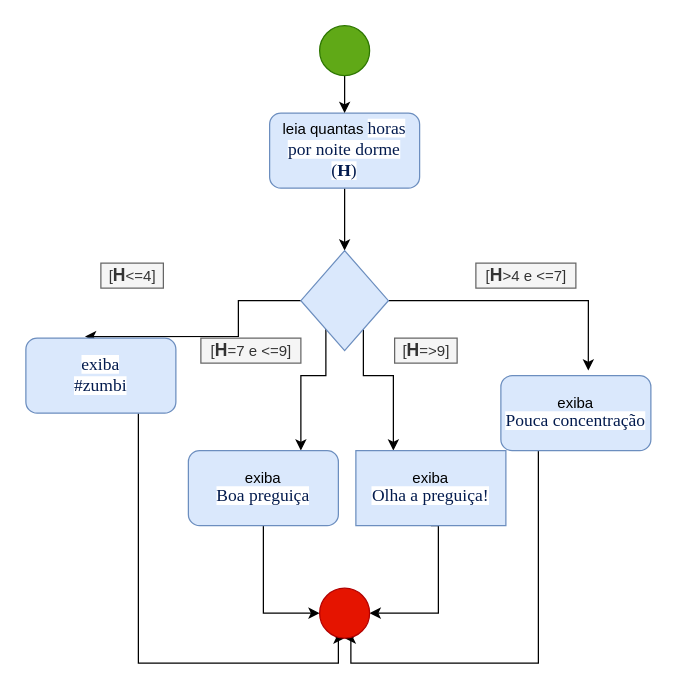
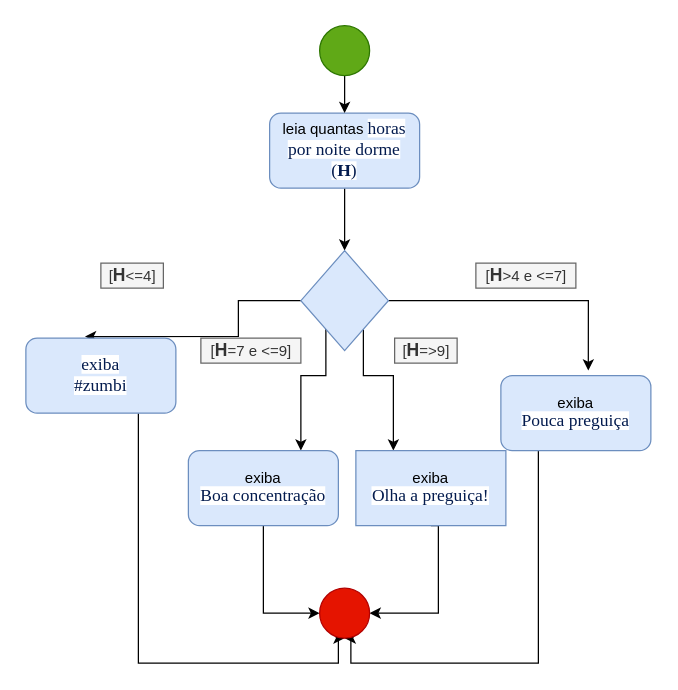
(576, 413) -> (576, 413)
(263, 488) -> (263, 488)
